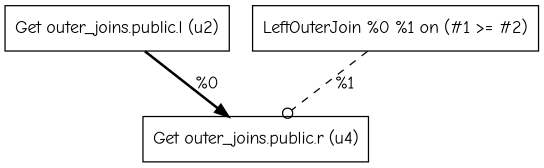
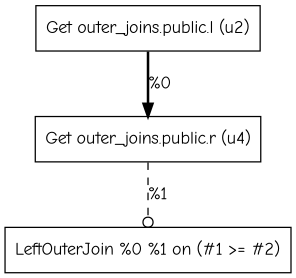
(330, 81) -> (148, 190)
